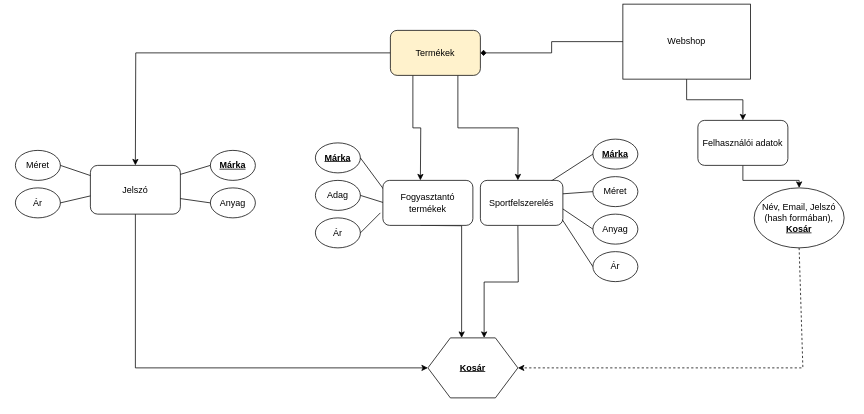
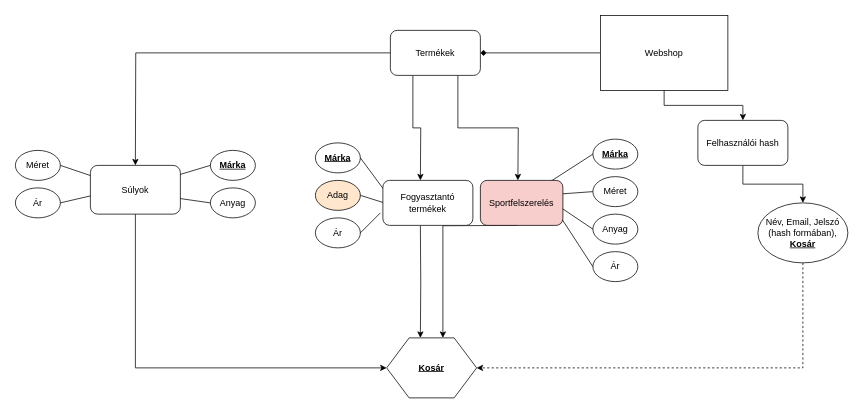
(687, 42) -> (664, 53)
(435, 53) -> (435, 53)
(743, 143) -> (743, 143)
(135, 190) -> (135, 190)
(338, 195) -> (338, 195)
(522, 203) -> (522, 203)
(799, 218) -> (803, 233)
(473, 368) -> (432, 368)
